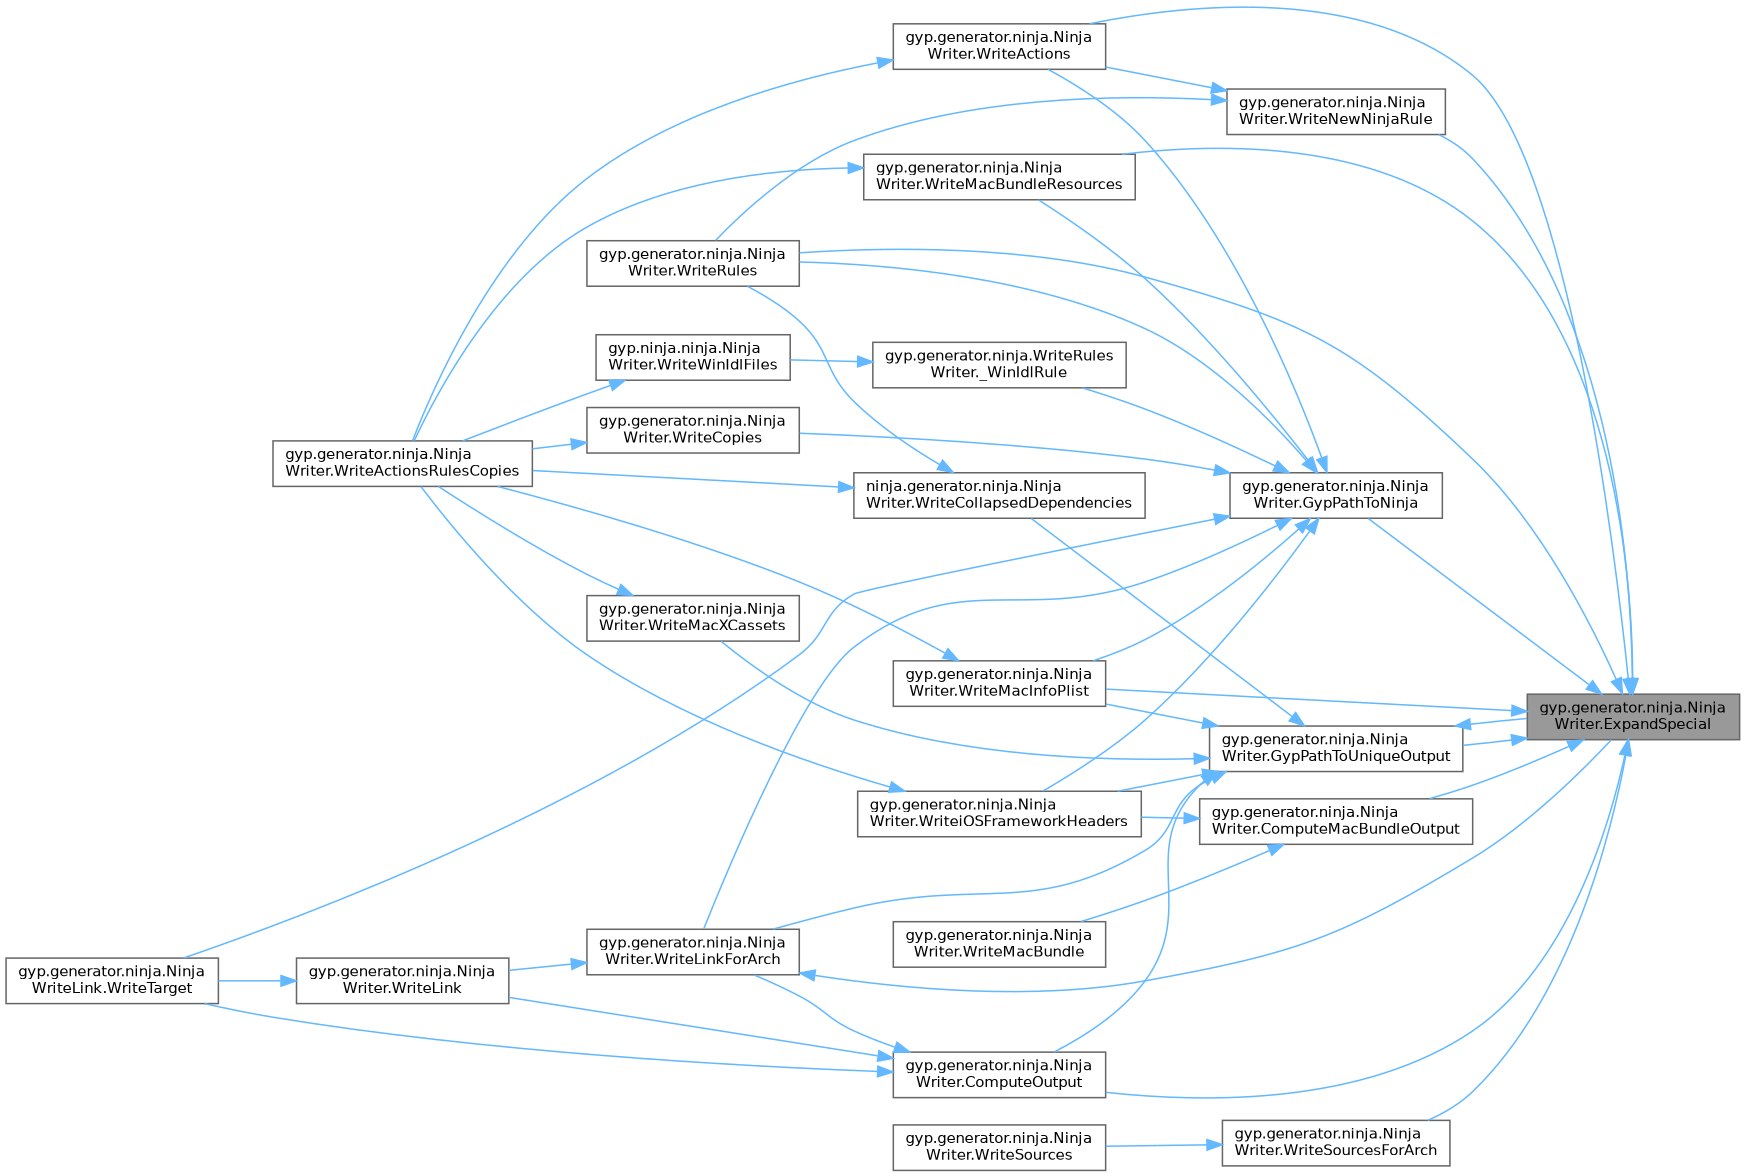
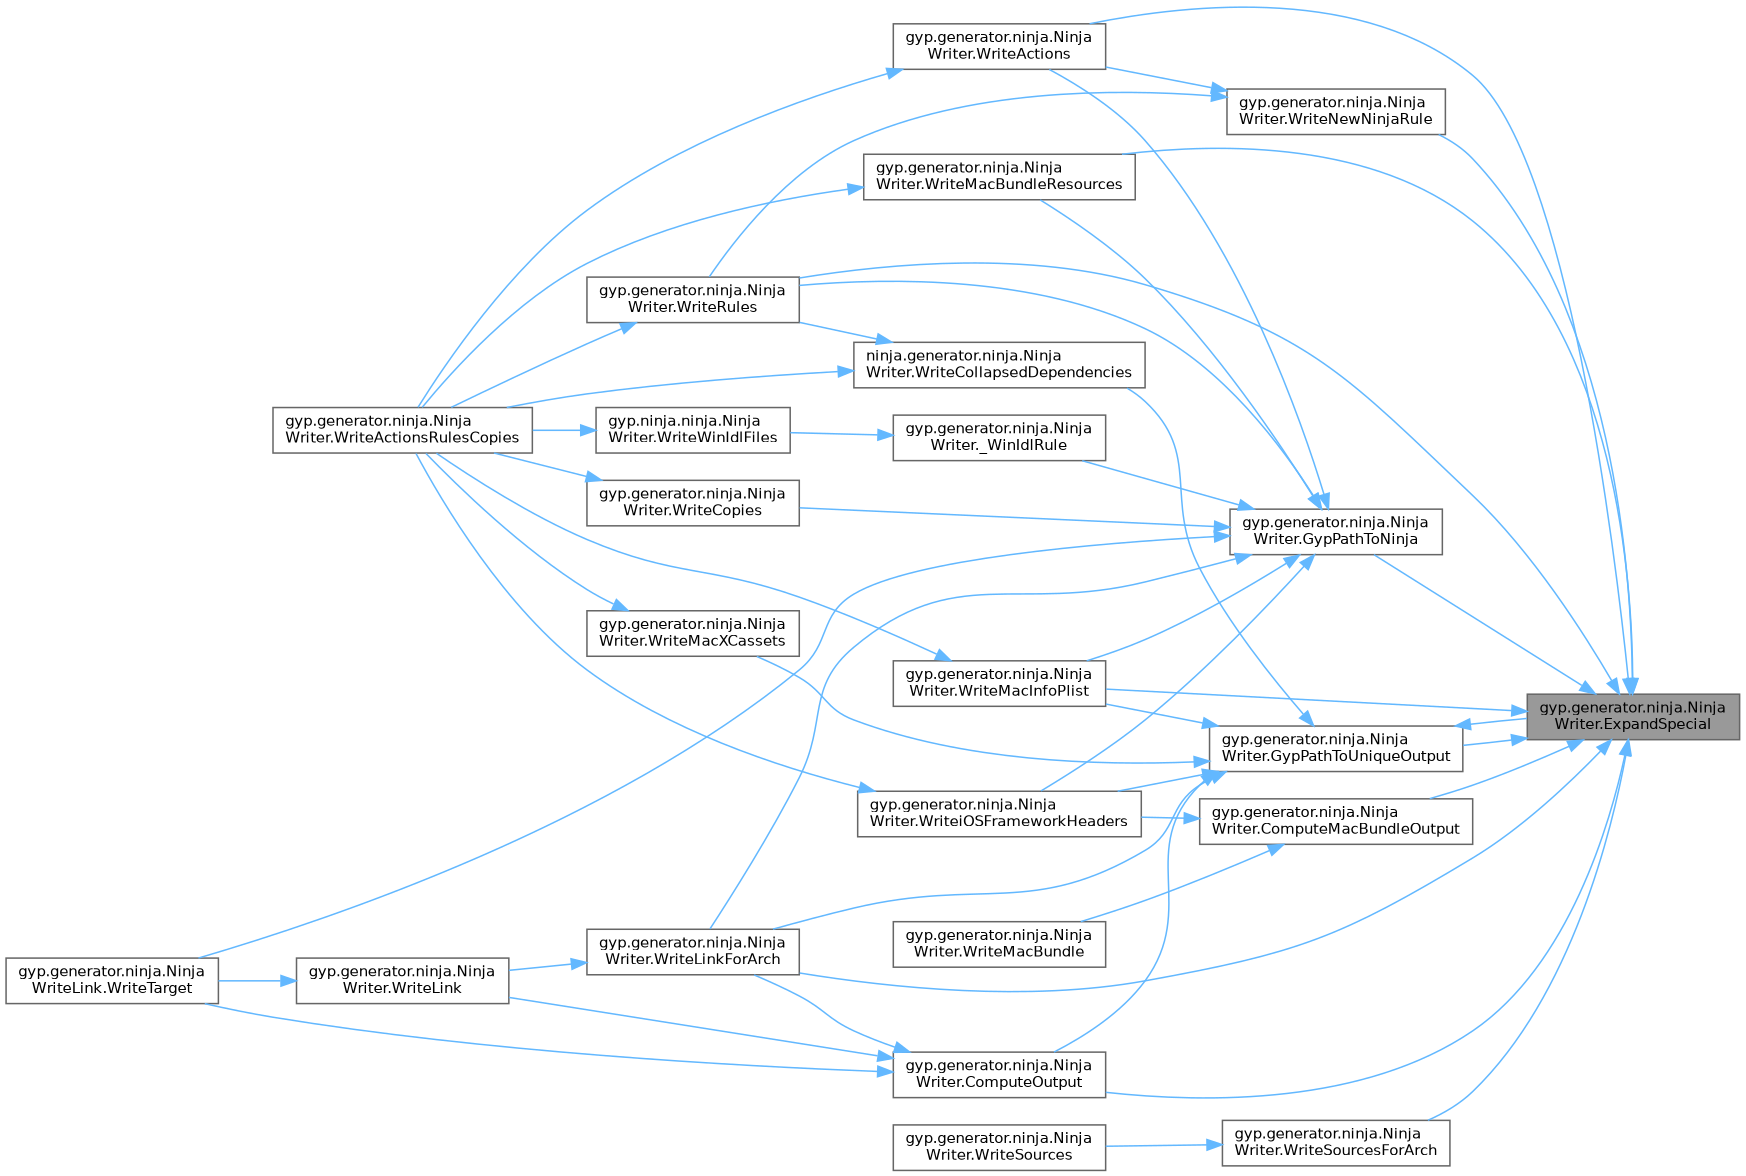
(999, 365) -> (999, 438)
none -> (536, 367)
(1245, 960) -> (1230, 964)
